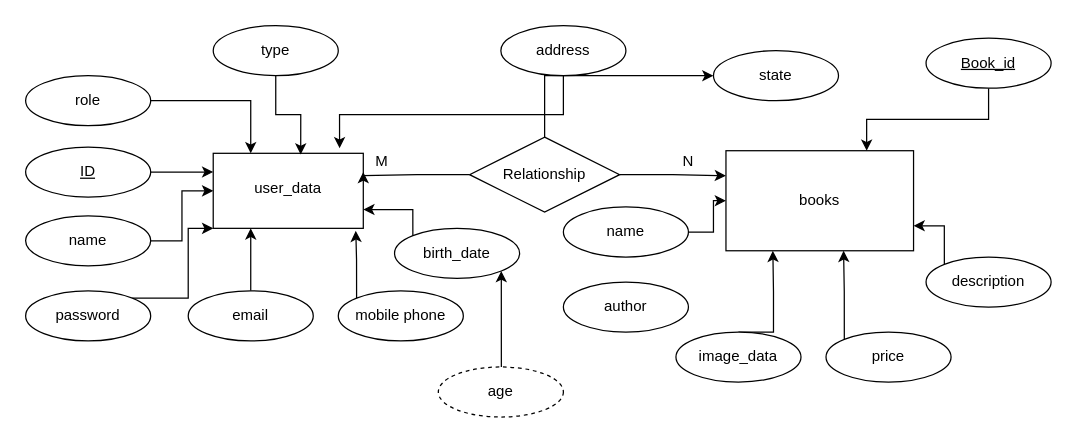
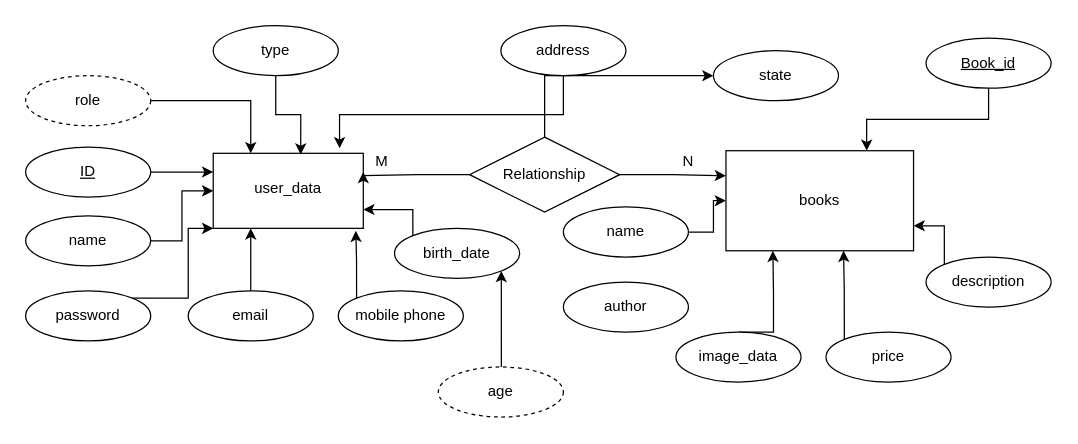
(88, 101) -> (88, 101)
